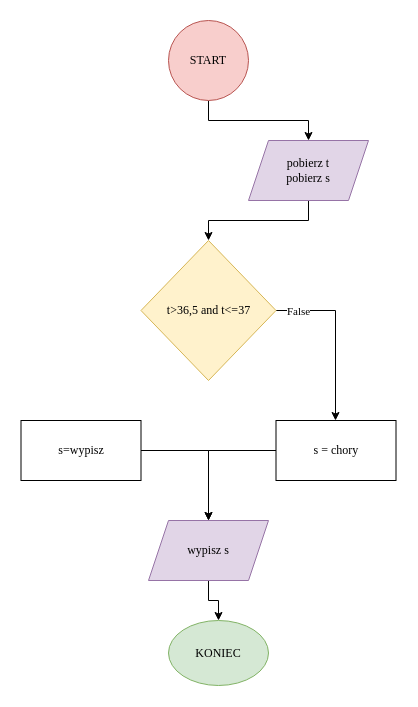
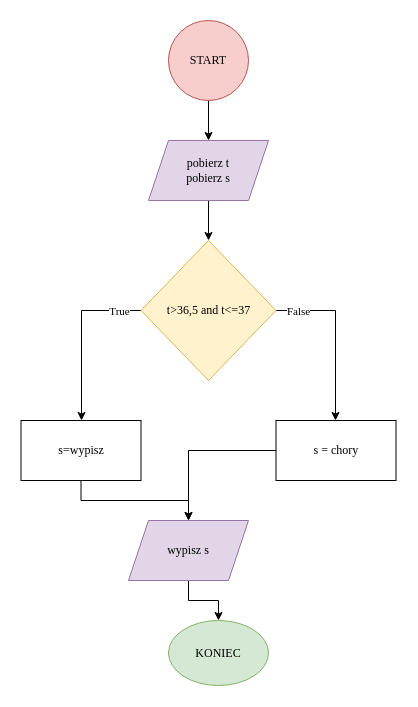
(309, 171) -> (209, 171)
none -> (82, 333)
(209, 551) -> (189, 551)
